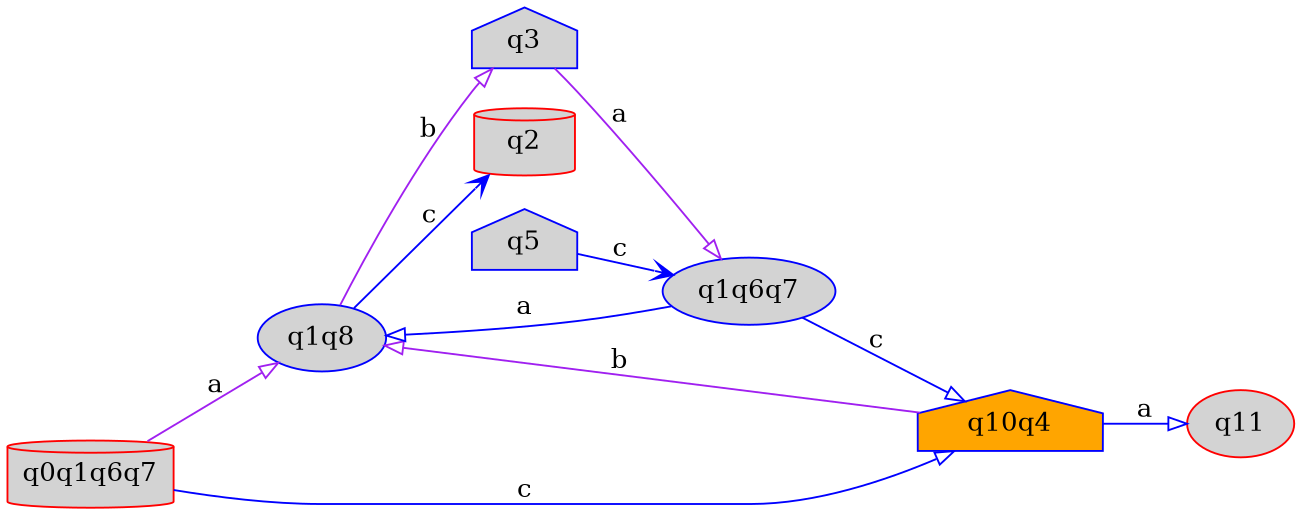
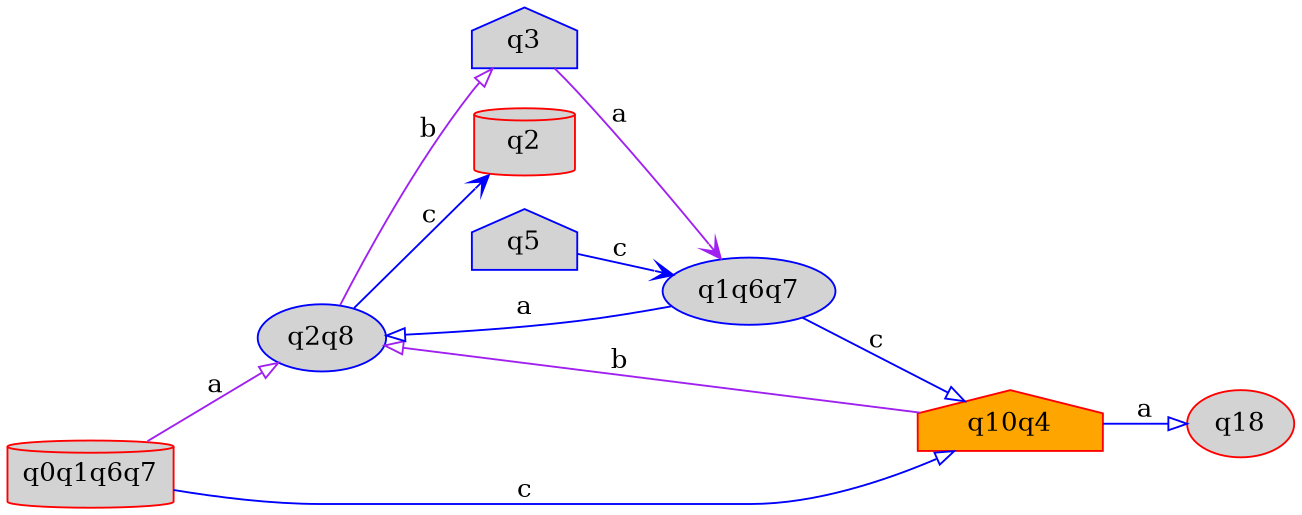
(633, 155) -> (633, 155)
(322, 338) -> (322, 338)
(1010, 424) -> (1010, 424)
(1241, 424) -> (1241, 424)
